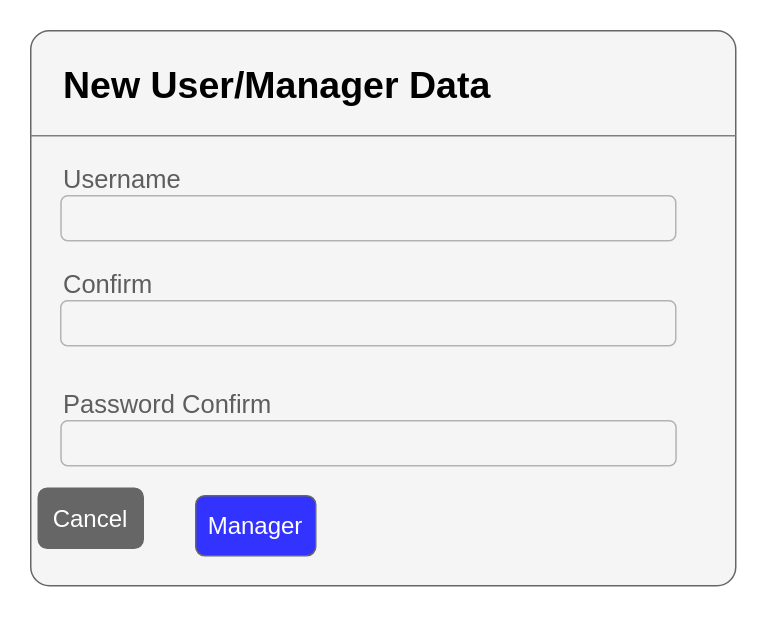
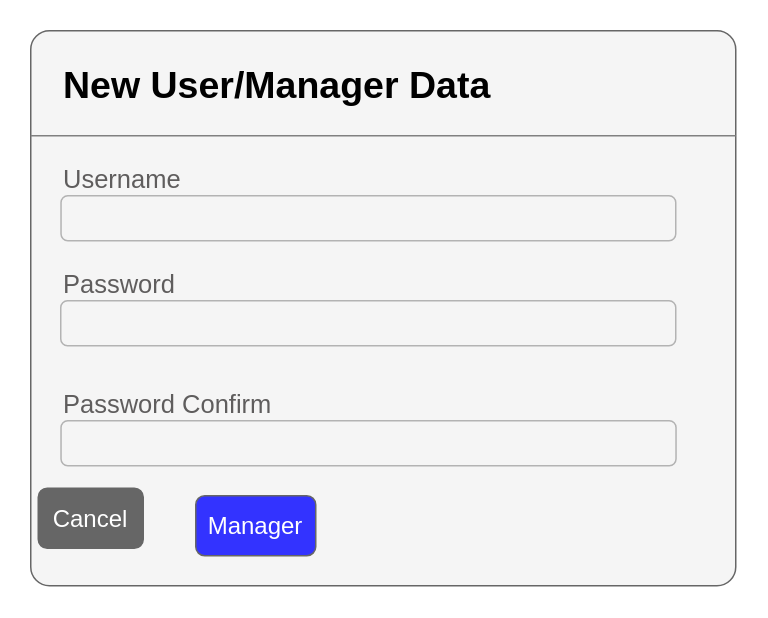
(110, 286) -> (121, 286)
